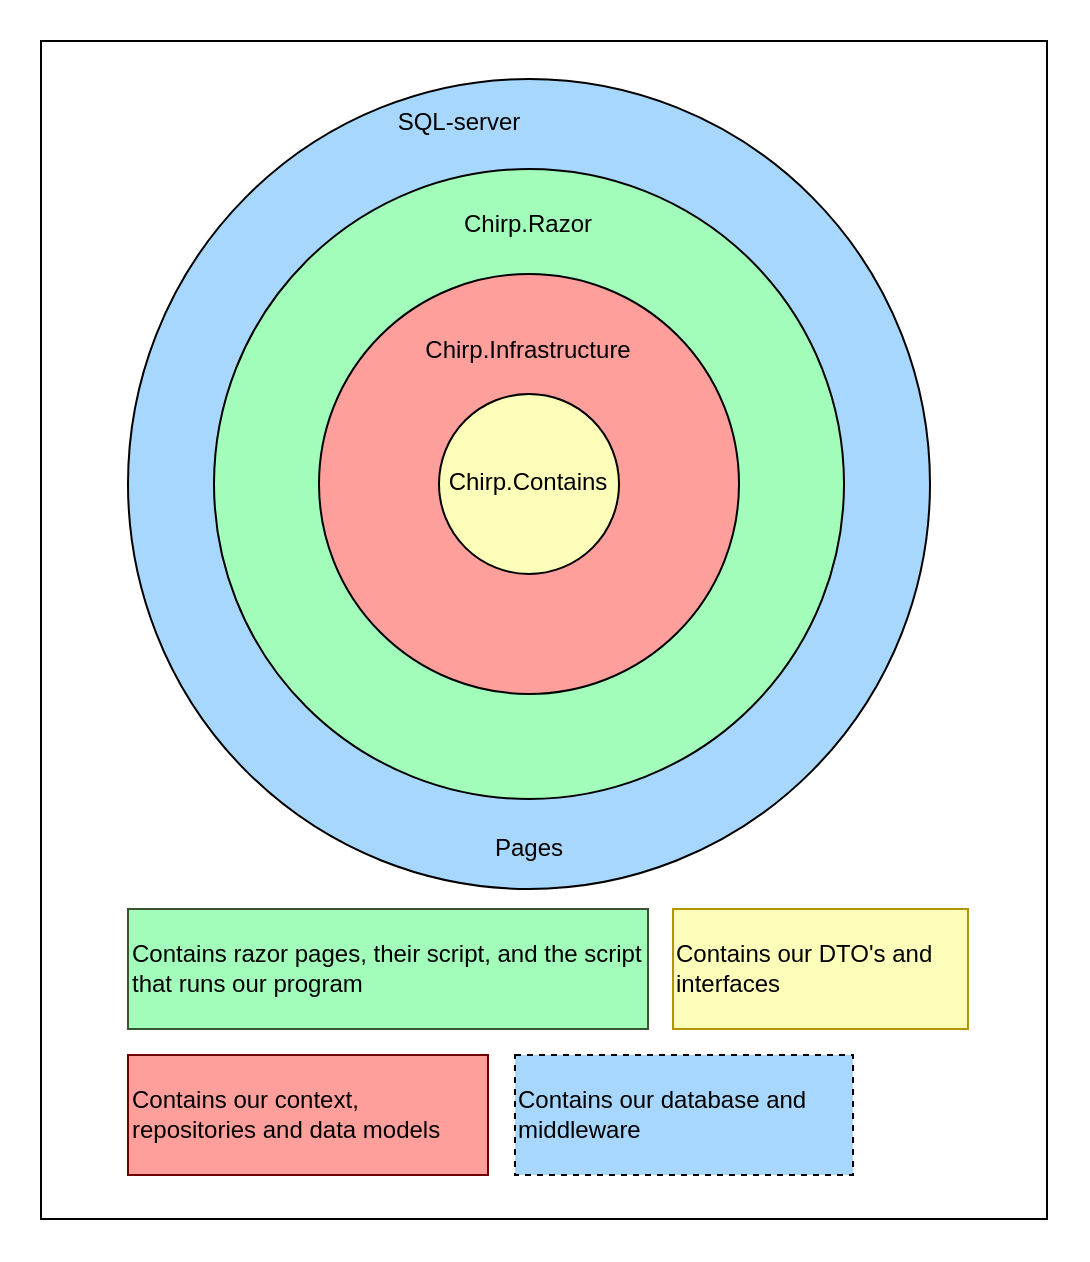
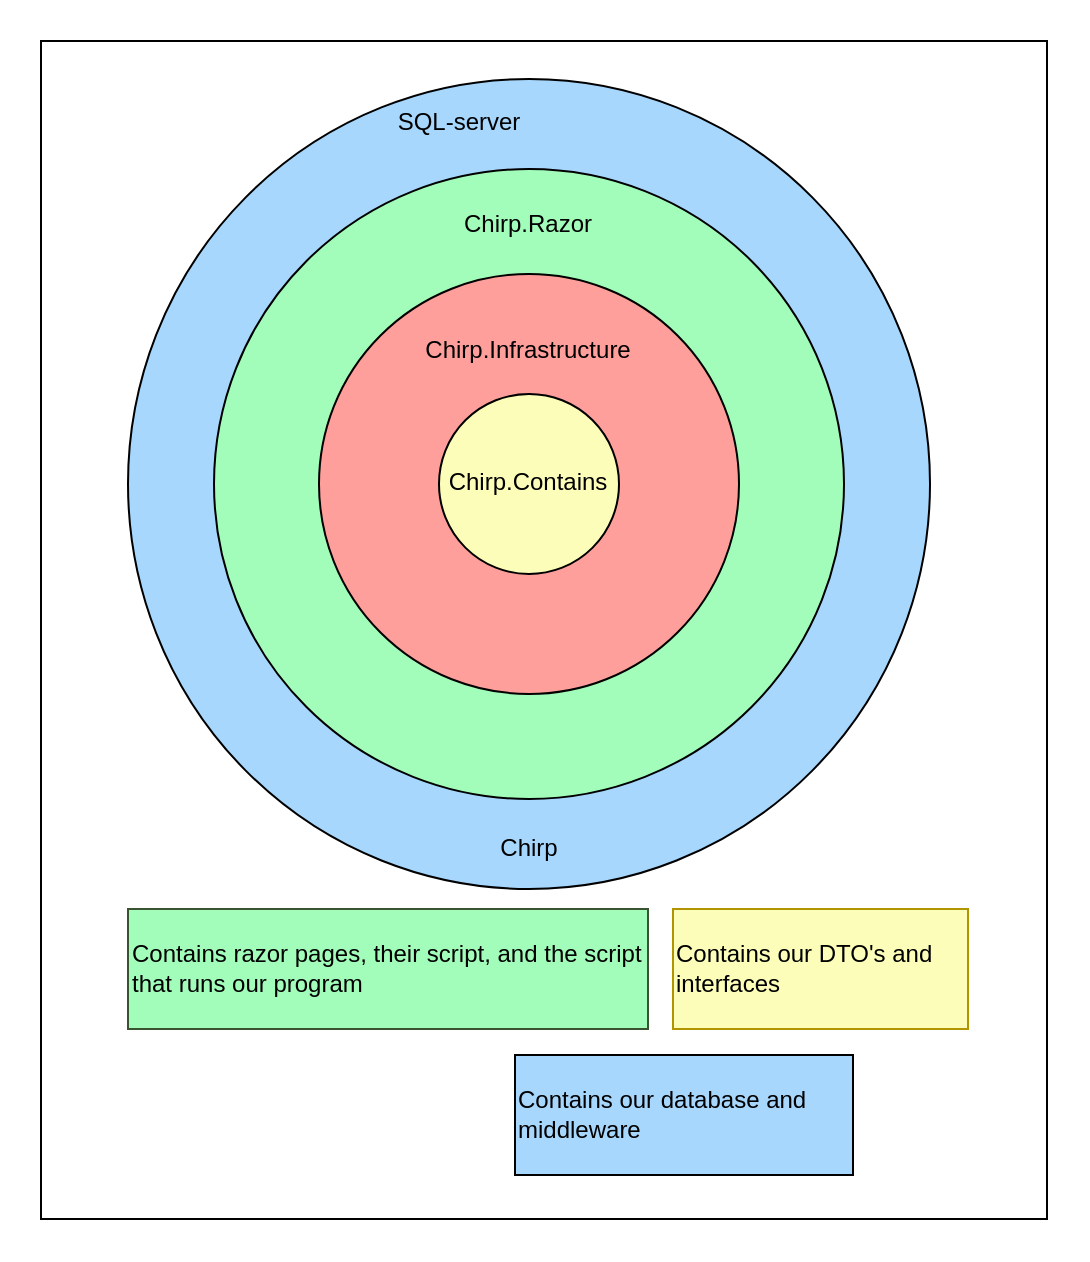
(530, 849) -> (530, 849)
(308, 1115) -> none
(684, 1115) -> (684, 1115)
